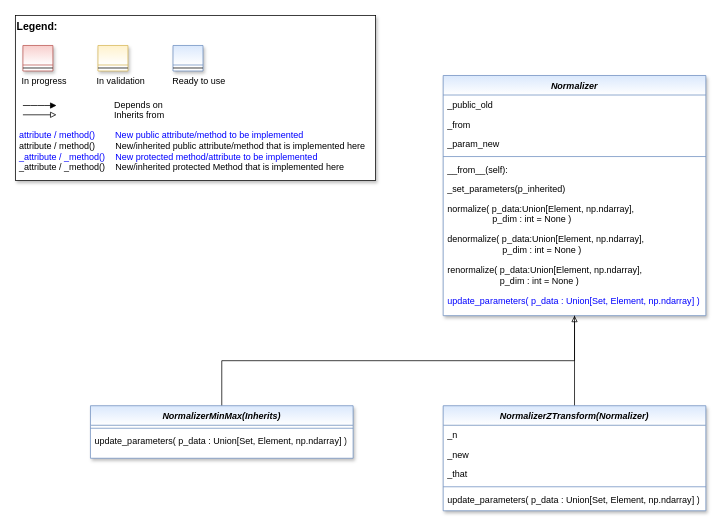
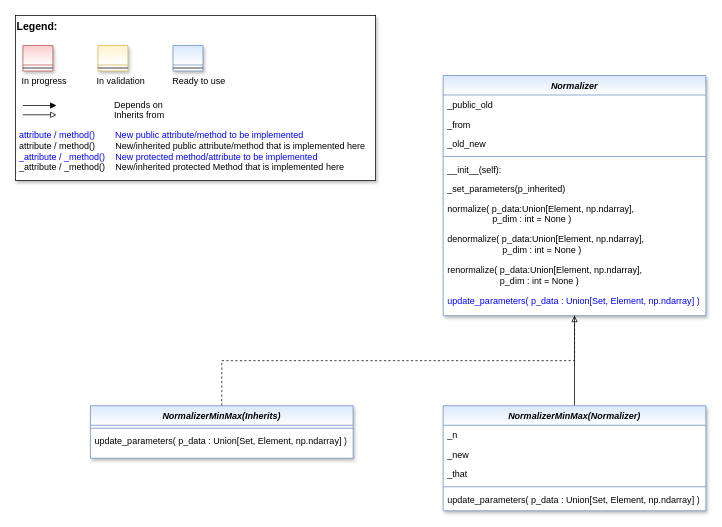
(472, 144) -> (466, 144)
(482, 170) -> (480, 170)
(375, 360) -> (375, 360)
(574, 416) -> (574, 416)
